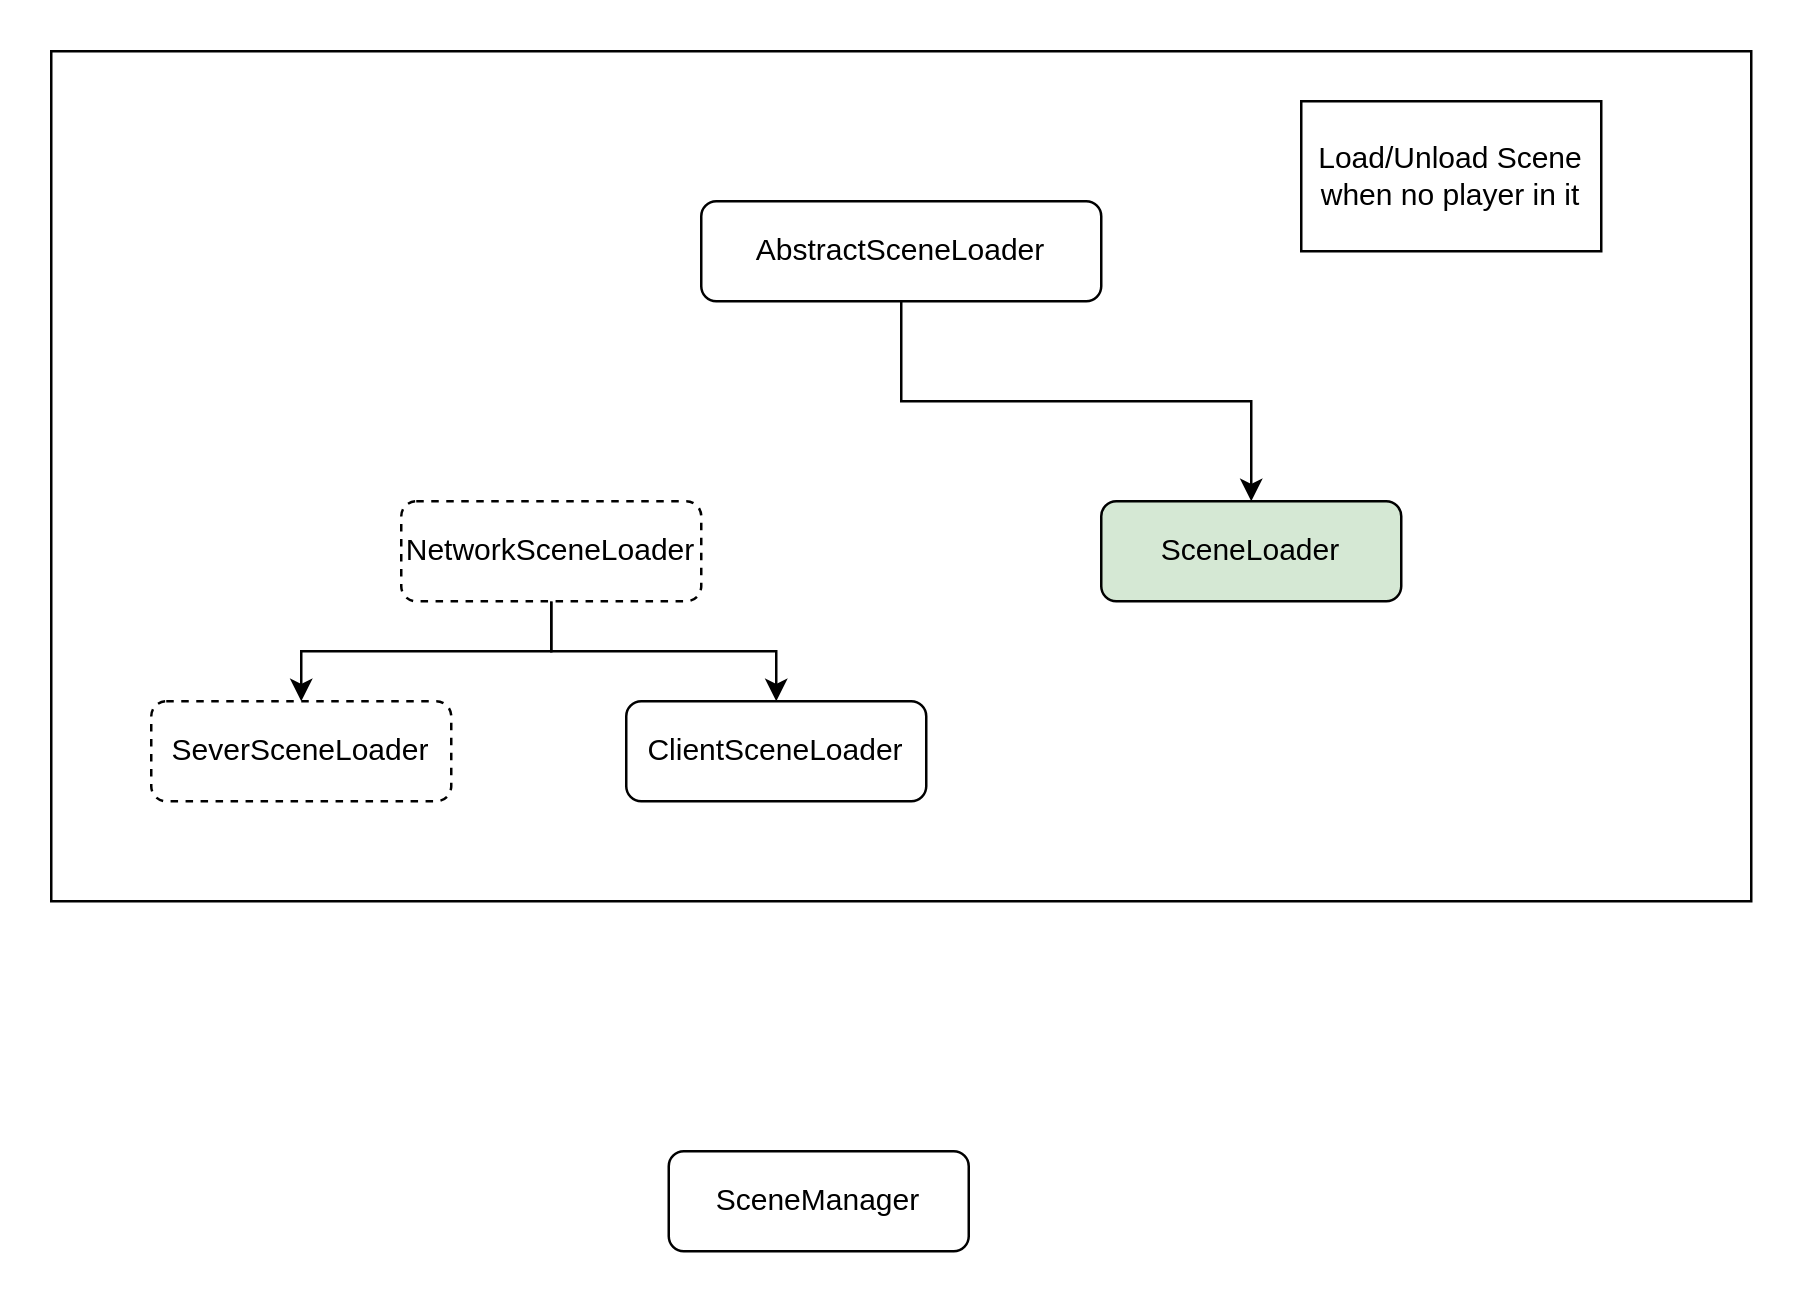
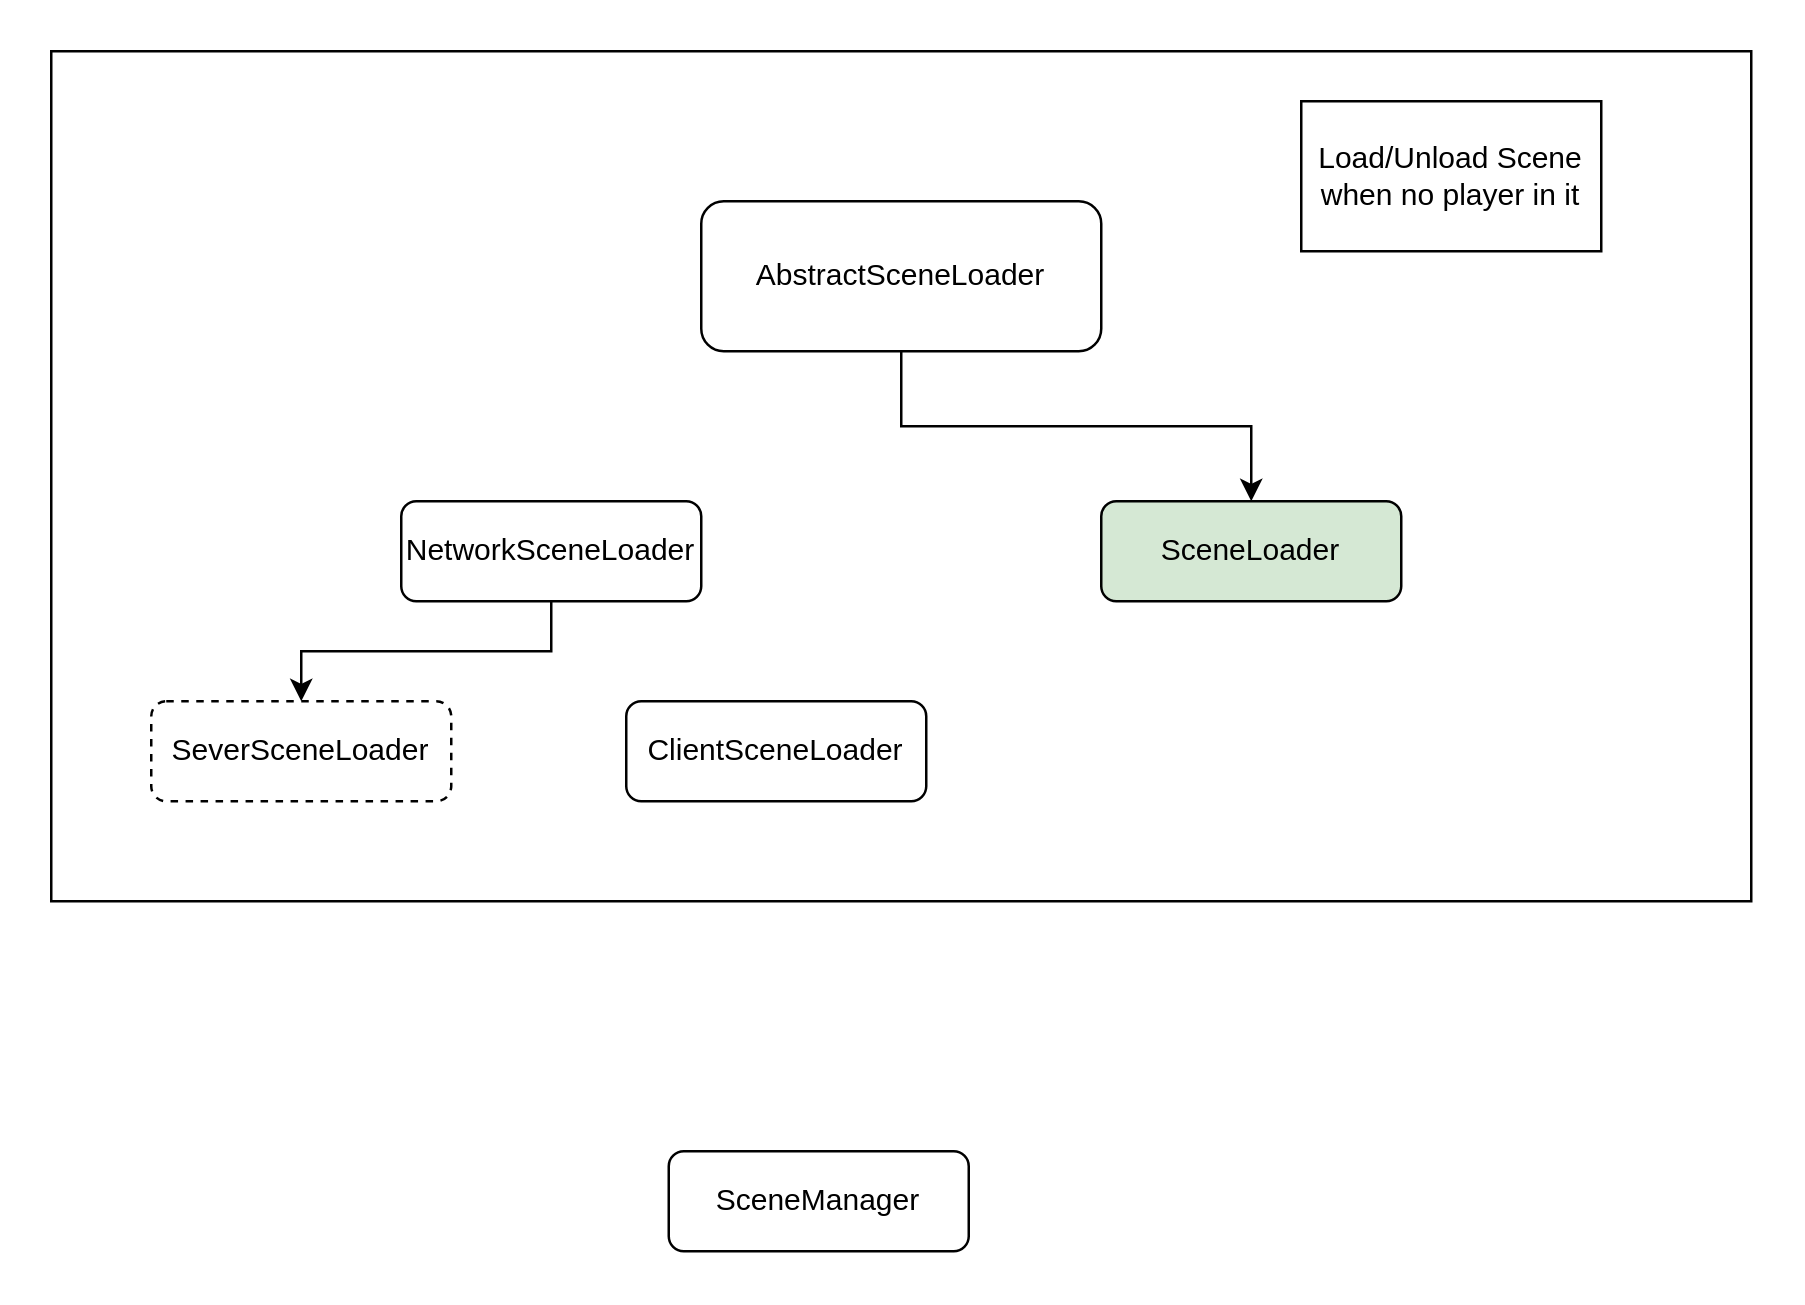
(901, 251) -> (901, 276)
(551, 551) -> (551, 551)
(683, 651) -> none
